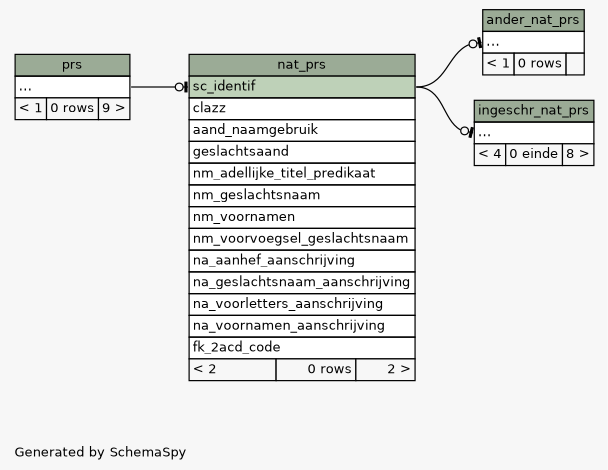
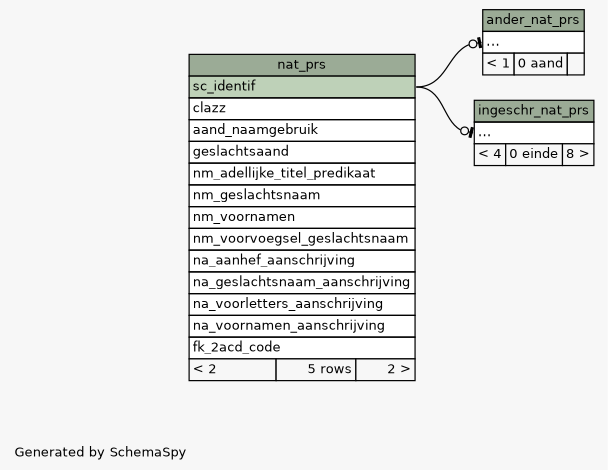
(540, 63) -> (541, 63)
(72, 87) -> none
(330, 369) -> (330, 369)
